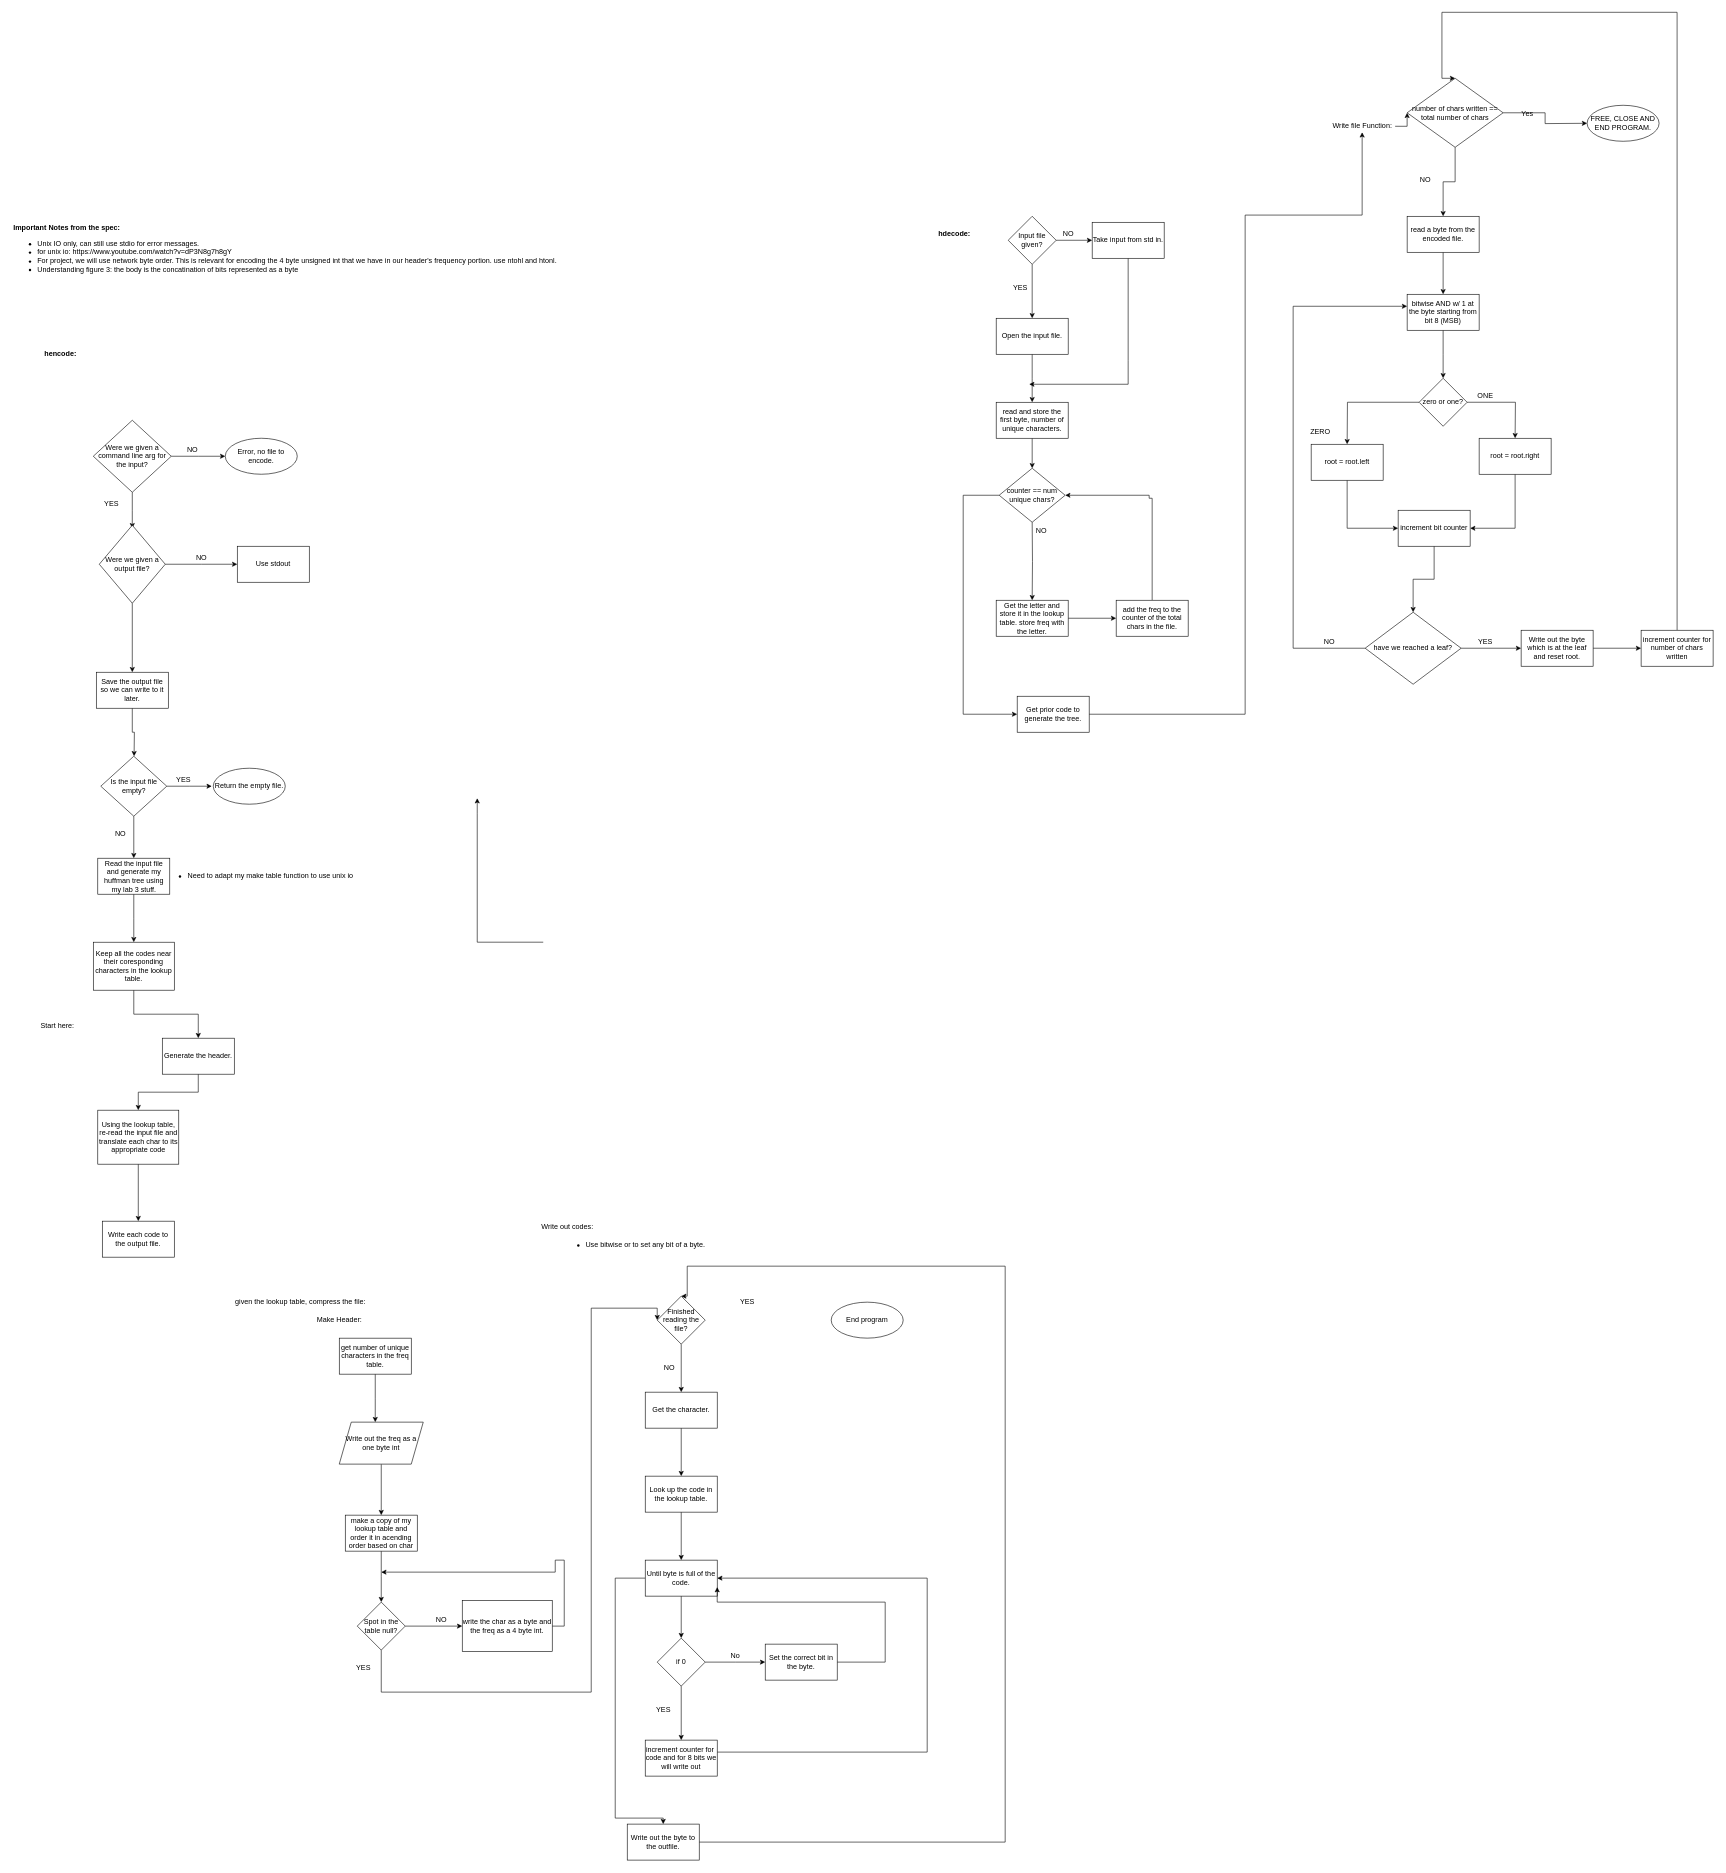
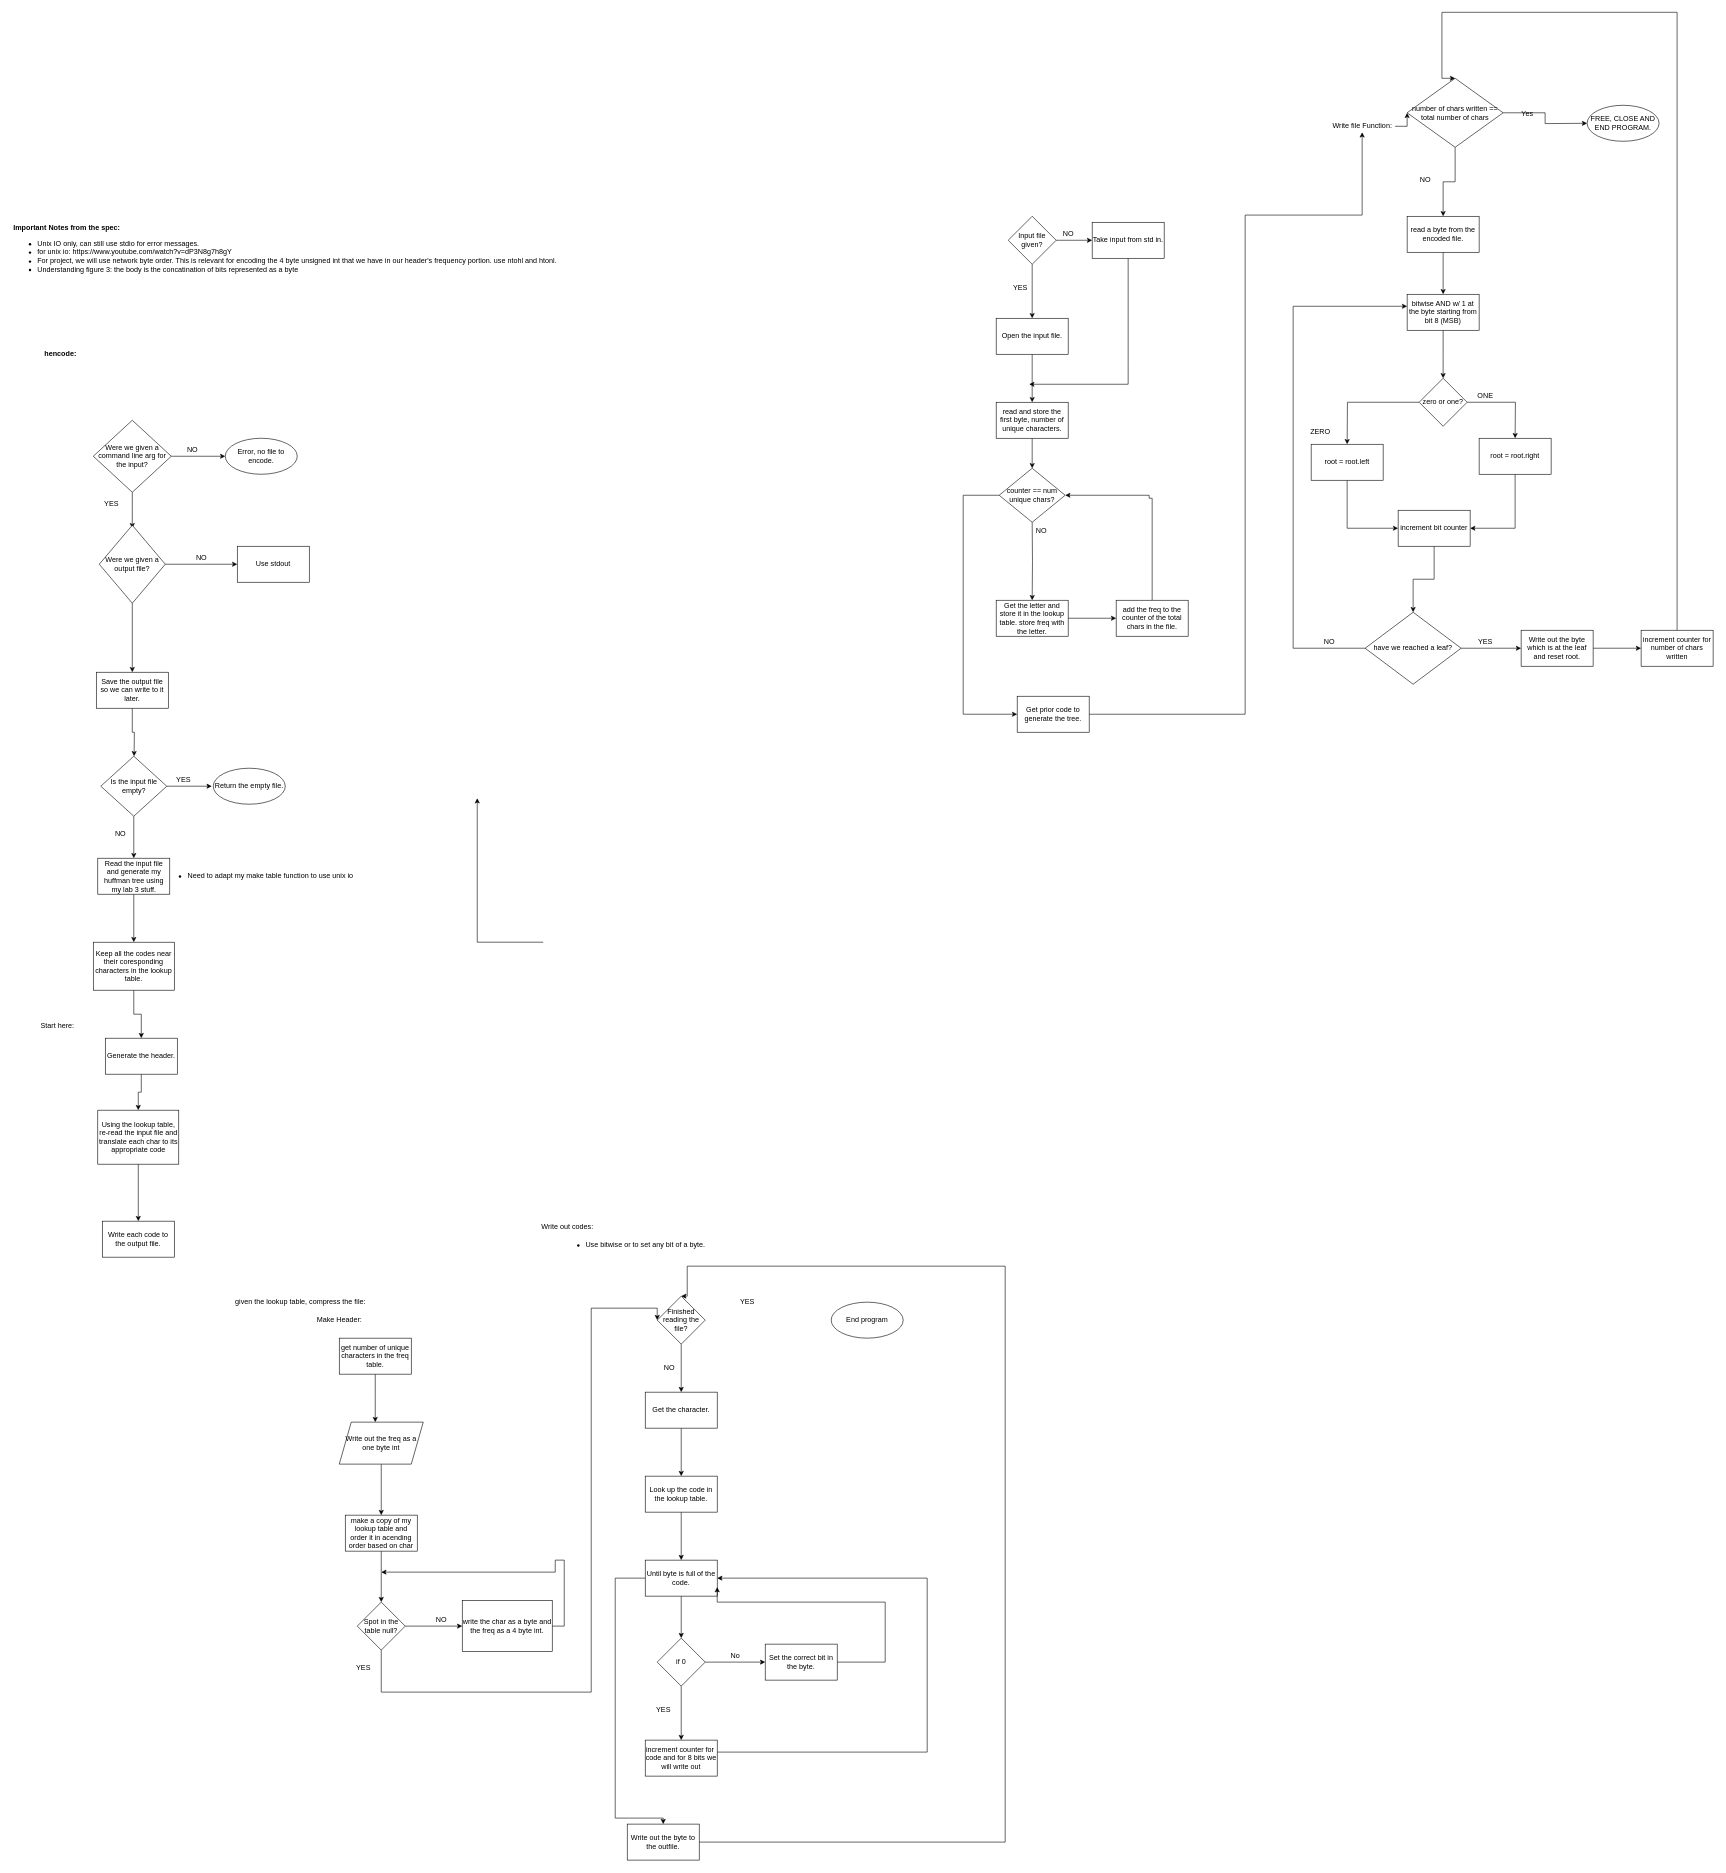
(954, 234) -> none
(198, 1056) -> (141, 1056)
